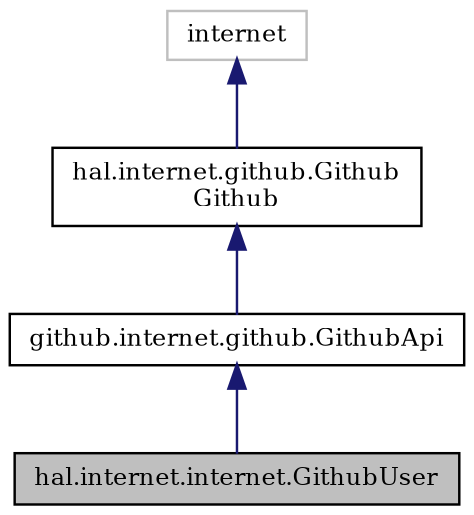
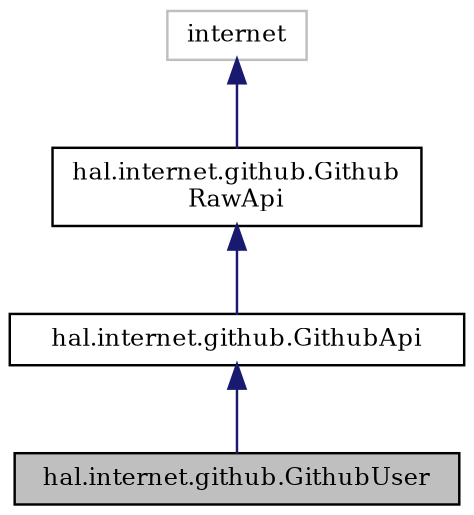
(237, 187) -> (237, 187)
(237, 340) -> (237, 340)
(237, 479) -> (237, 479)
